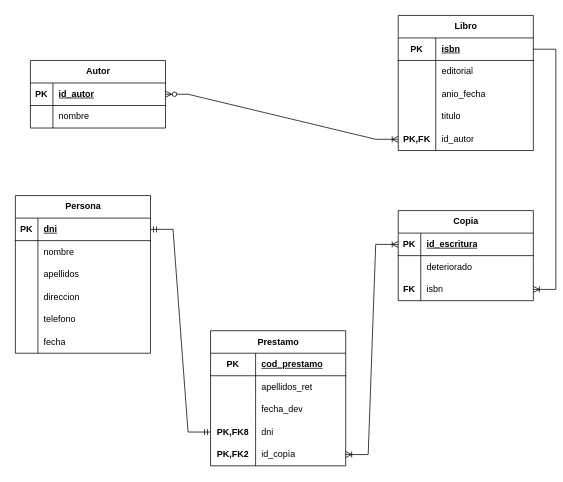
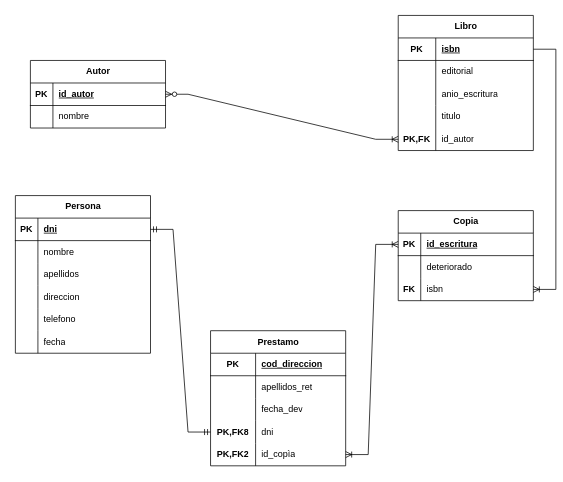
(465, 94) -> (474, 94)
(292, 364) -> (292, 364)
